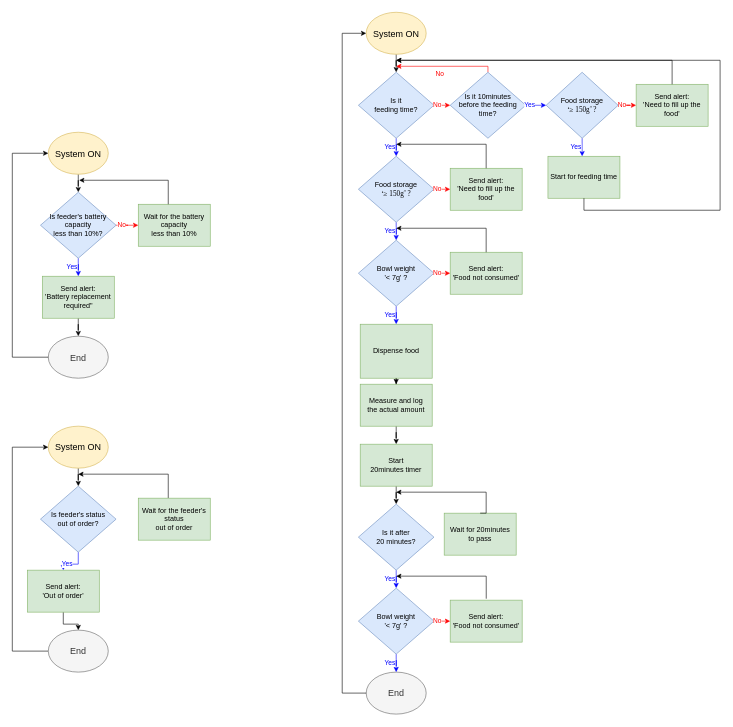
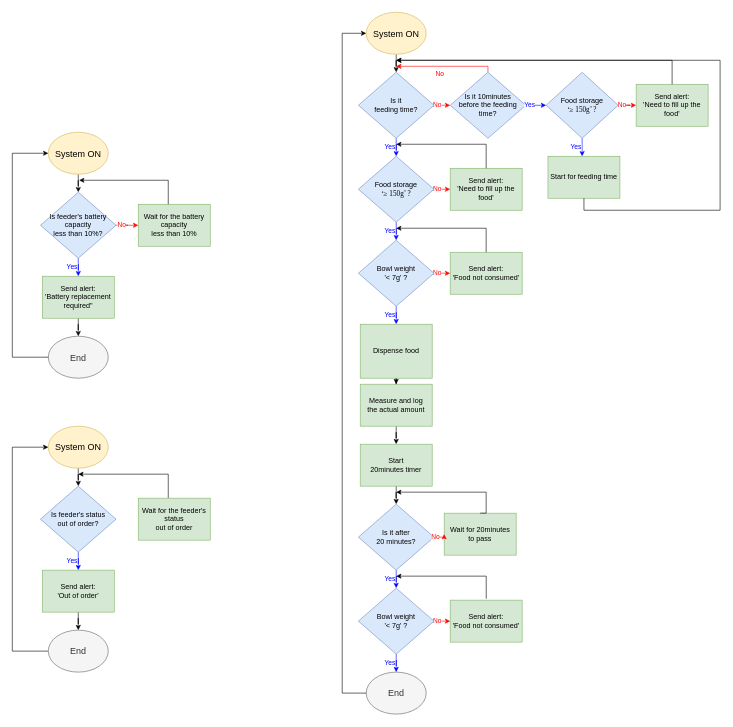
none -> (439, 537)
(63, 591) -> (78, 591)
